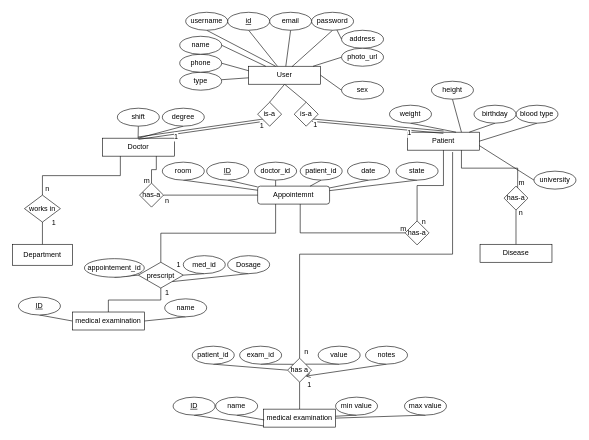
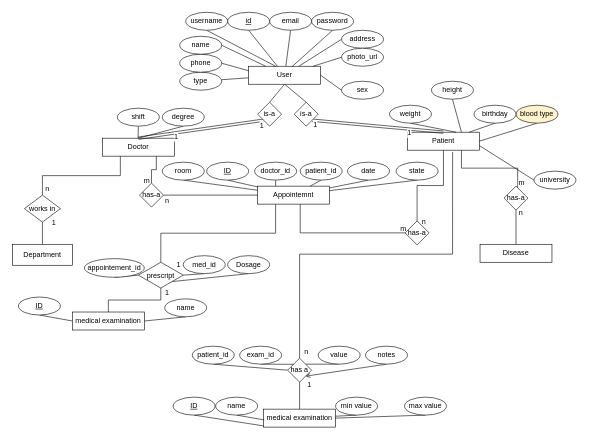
(339, 35) -> (320, 53)
(537, 114) -> (537, 114)
(294, 195) -> (294, 195)
